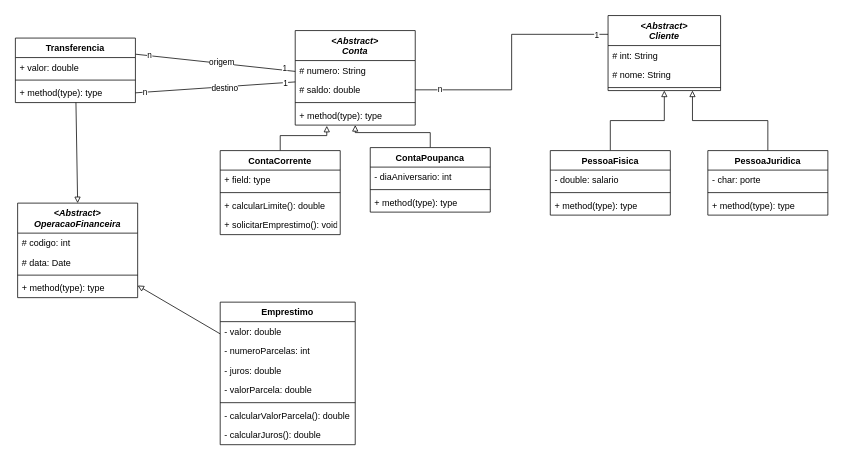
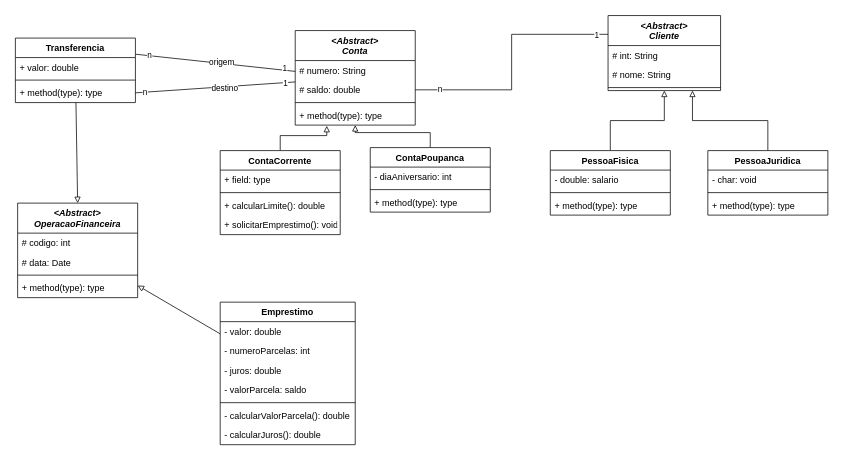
(741, 180) -> (737, 180)
(273, 390) -> (270, 390)
